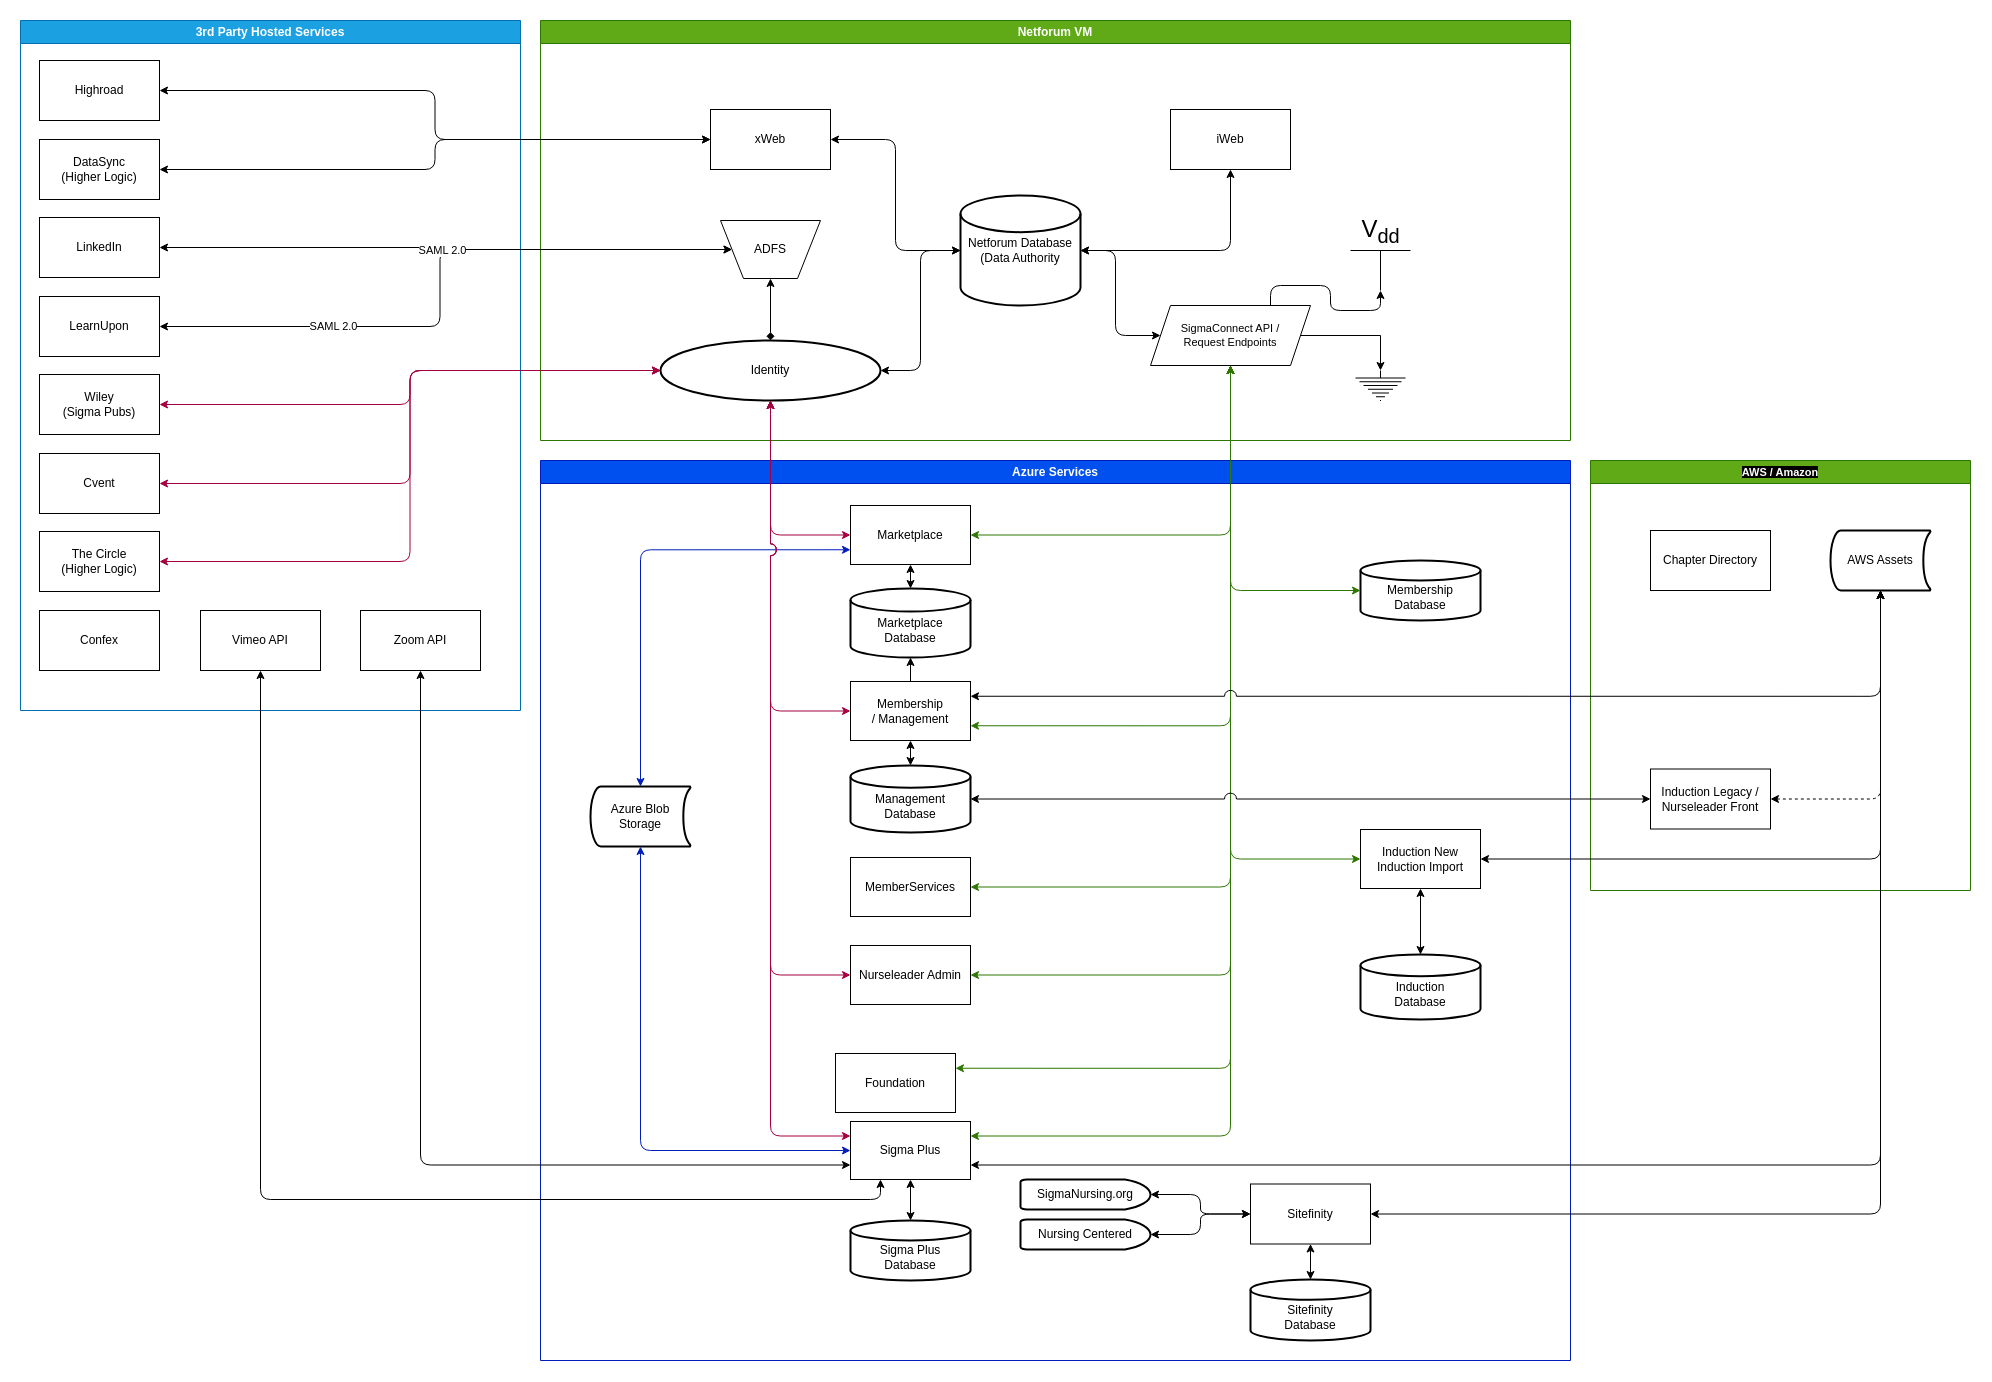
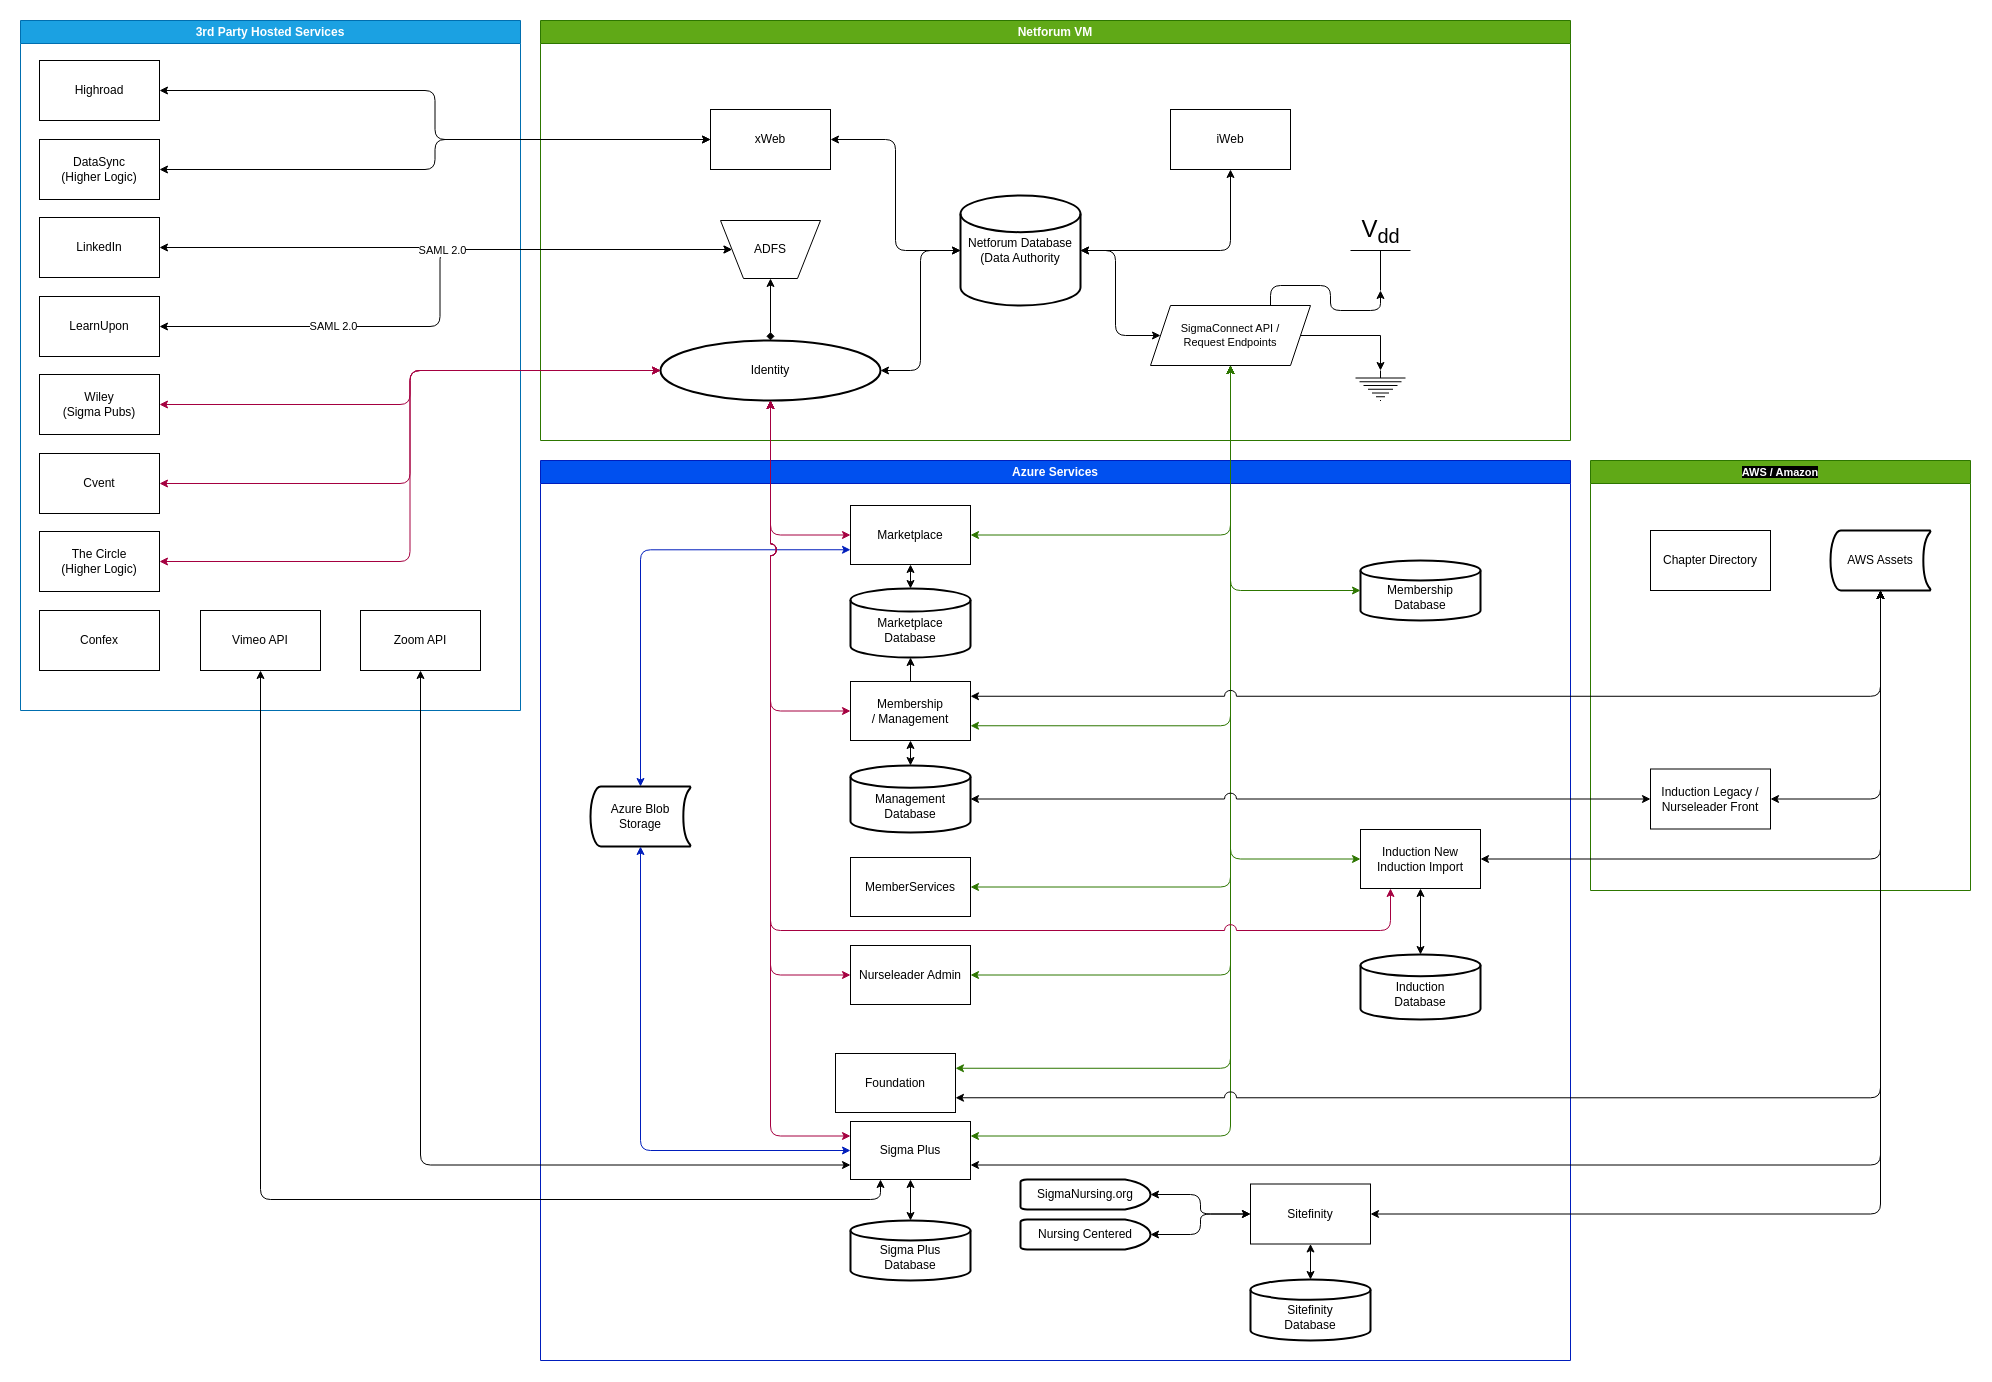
(1826, 799) -> (1826, 799)
none -> (1096, 931)
none -> (1419, 1098)
